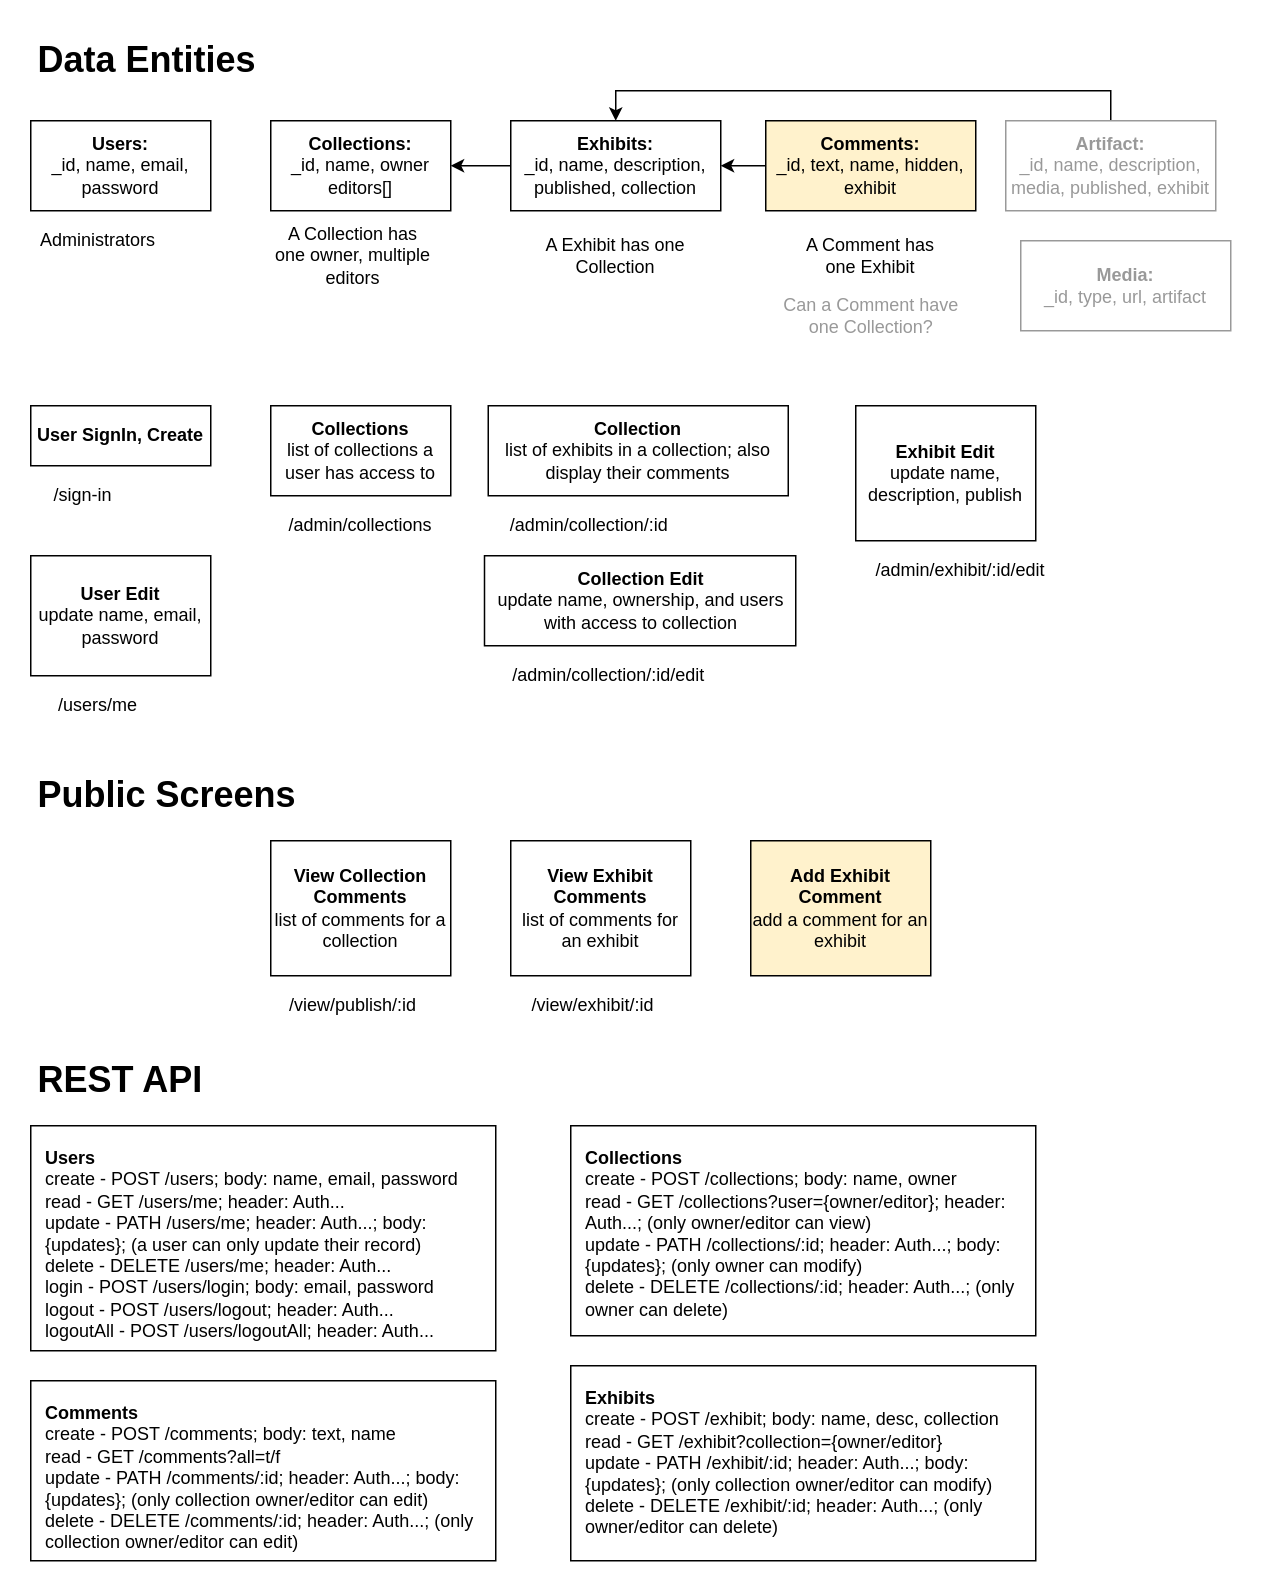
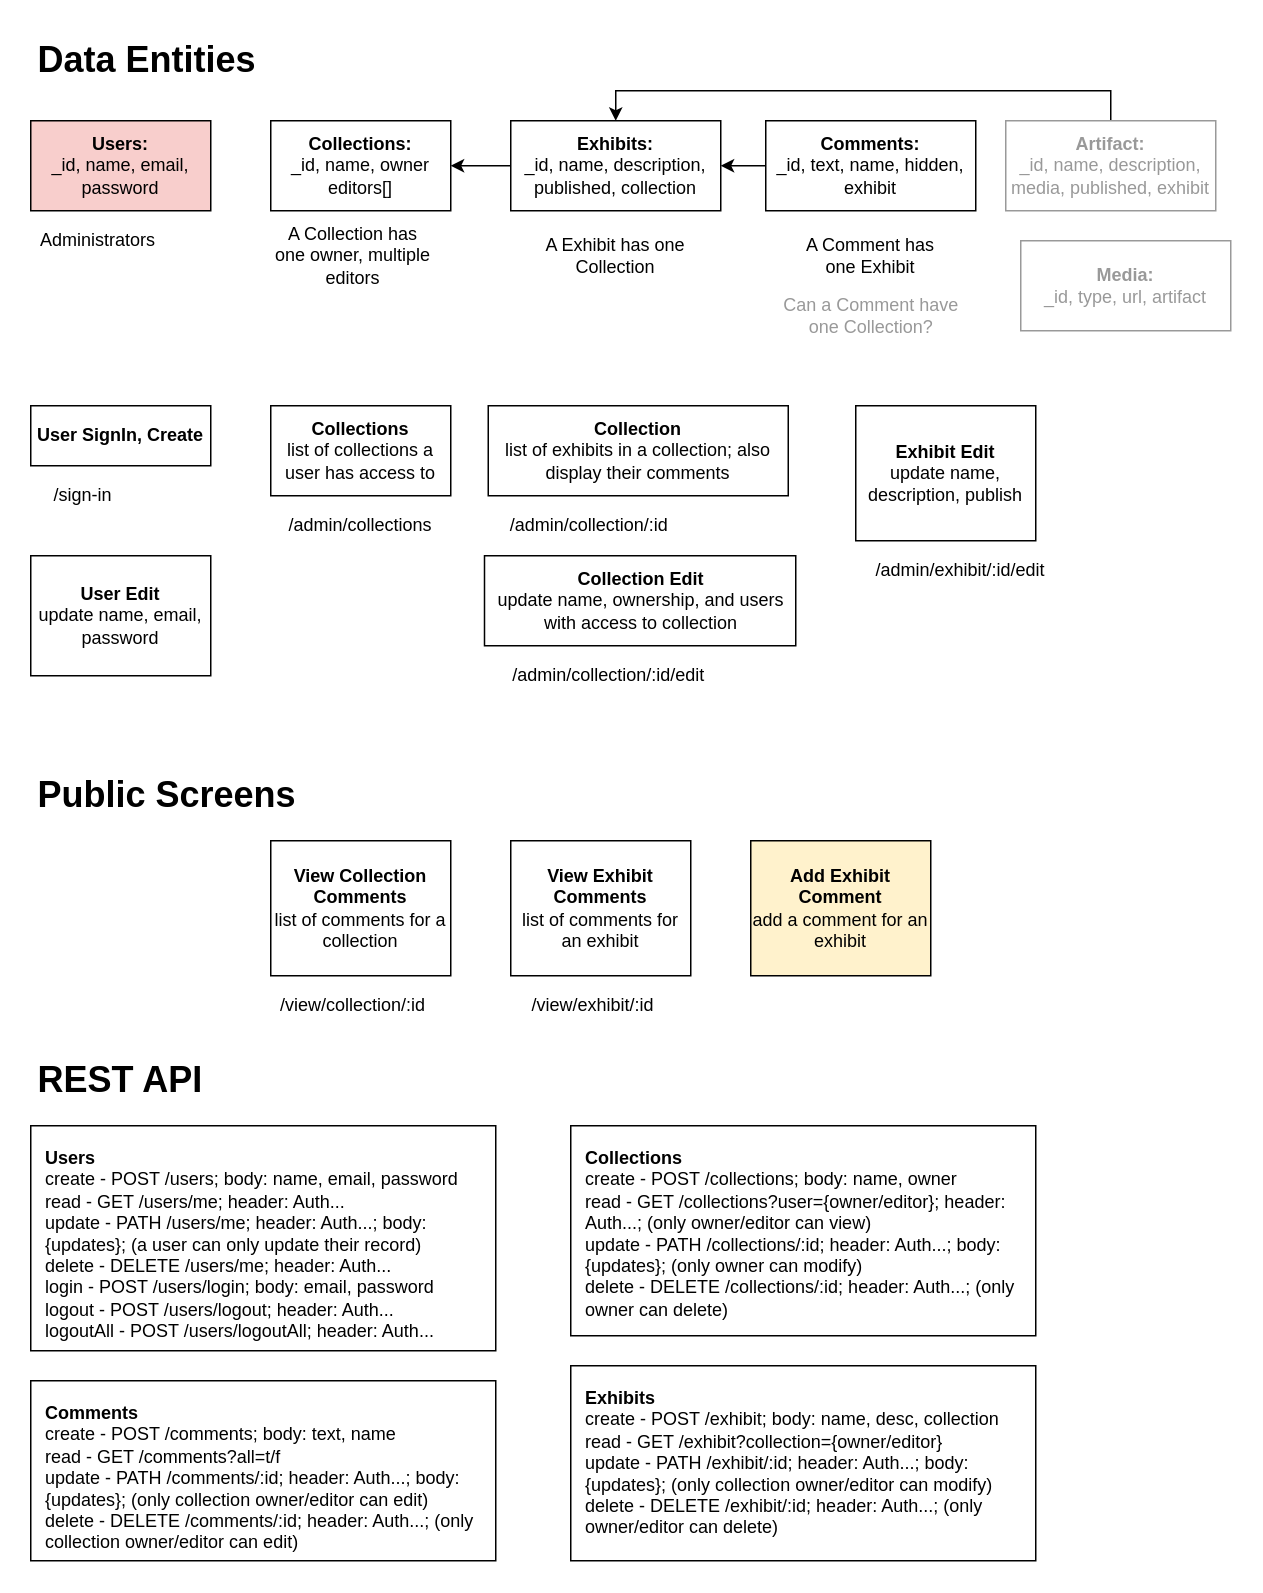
(121, 166) -> (121, 166)
(871, 166) -> (871, 166)
(98, 706) -> none
(353, 1006) -> (353, 1006)
